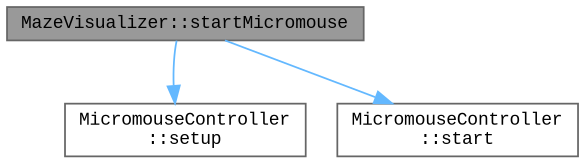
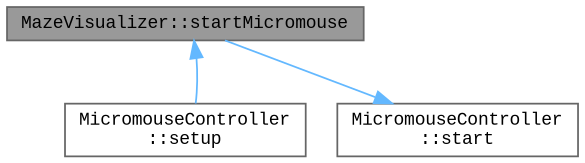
(174, 63) -> (197, 81)
